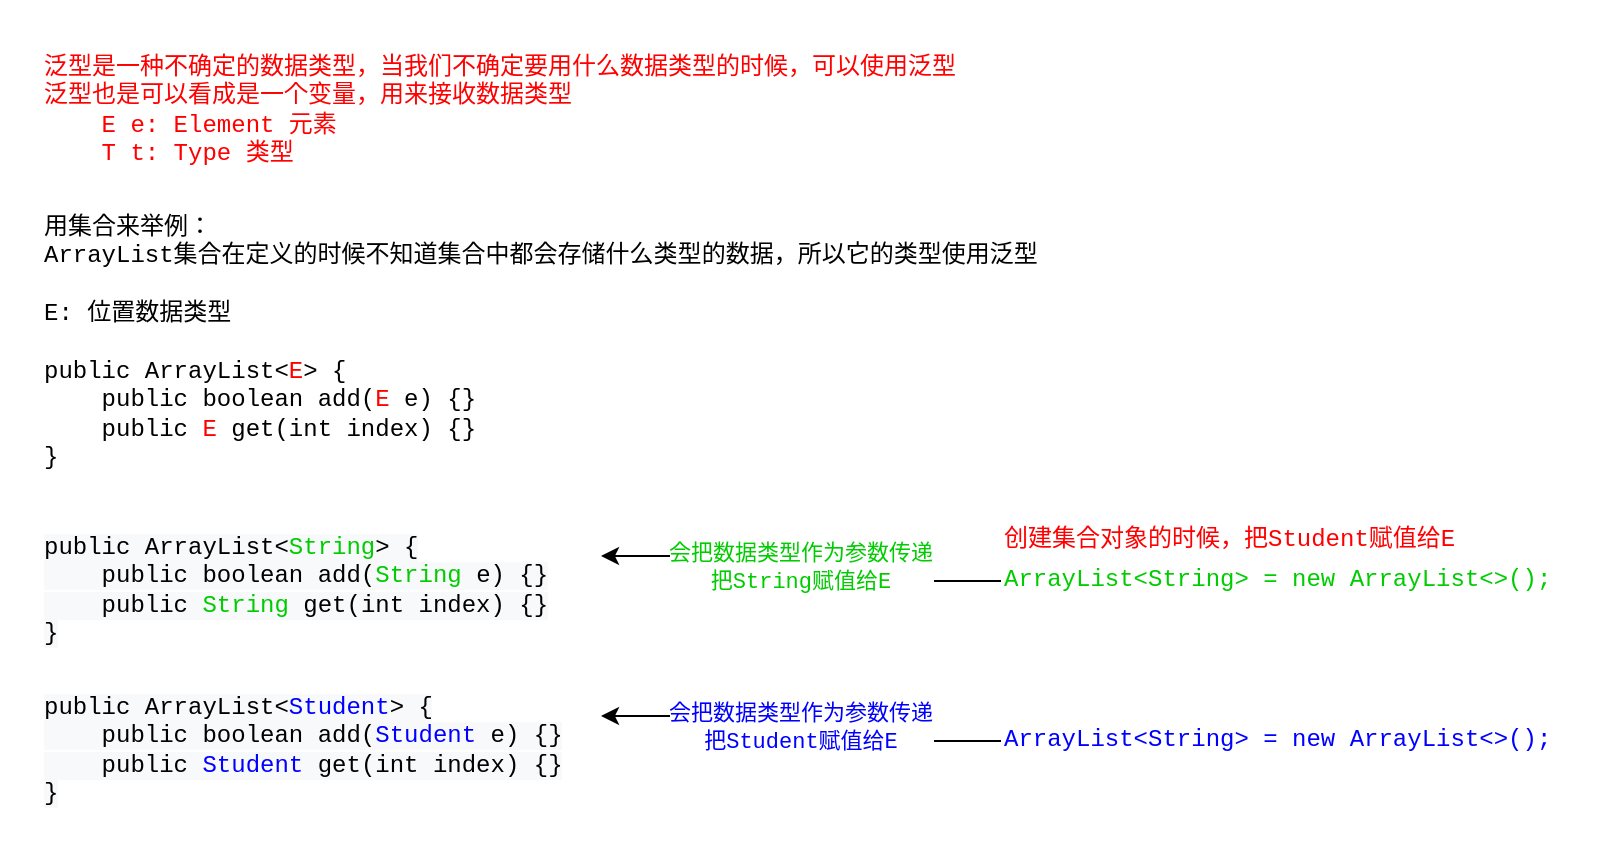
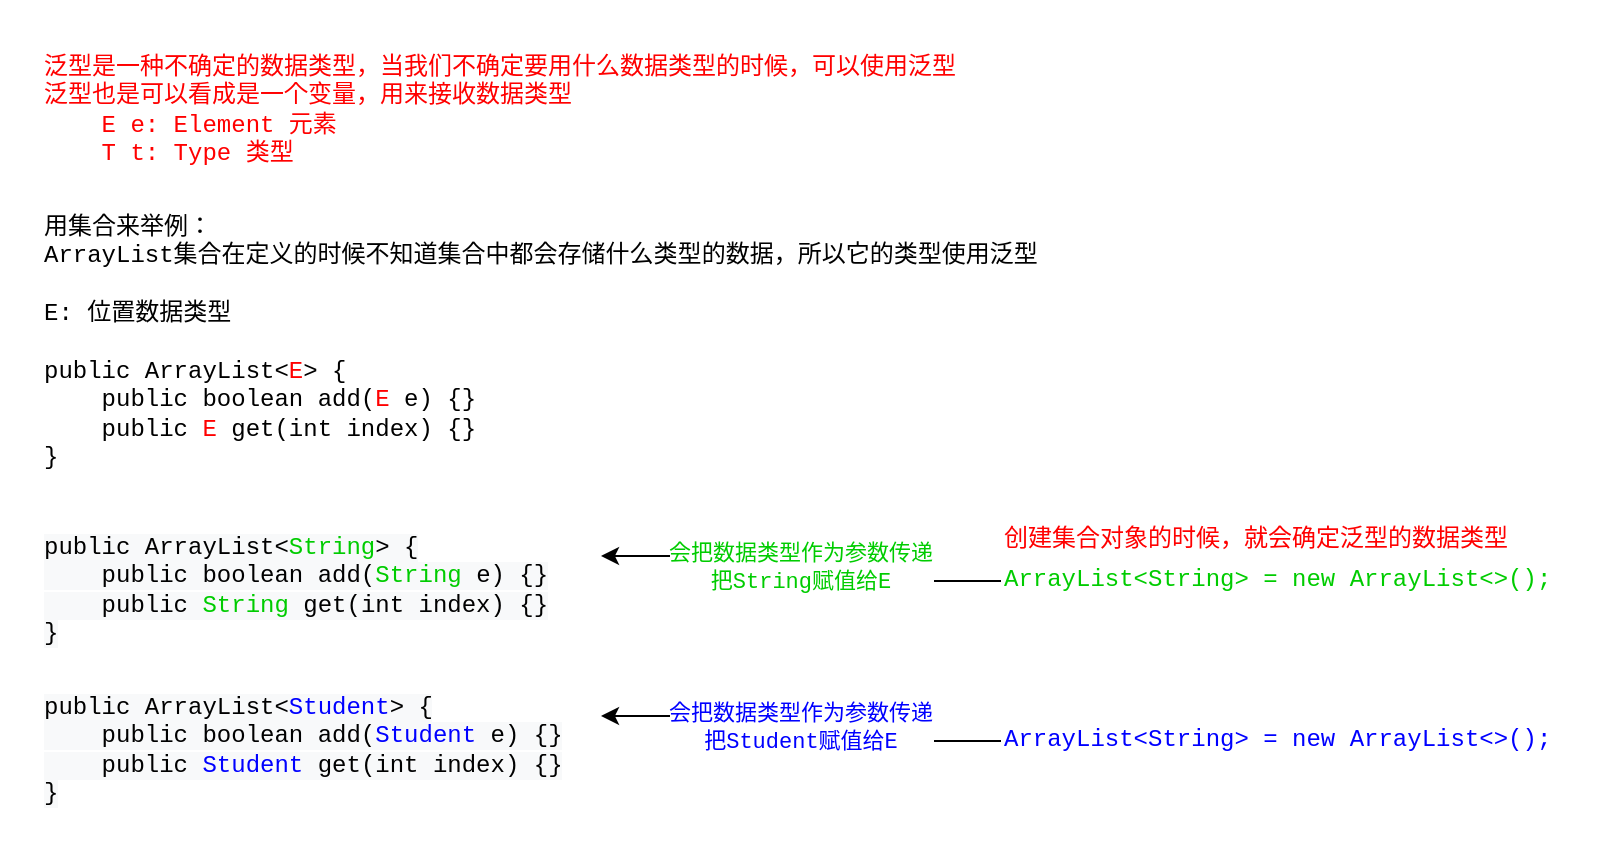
(1227, 541) -> (1257, 541)
